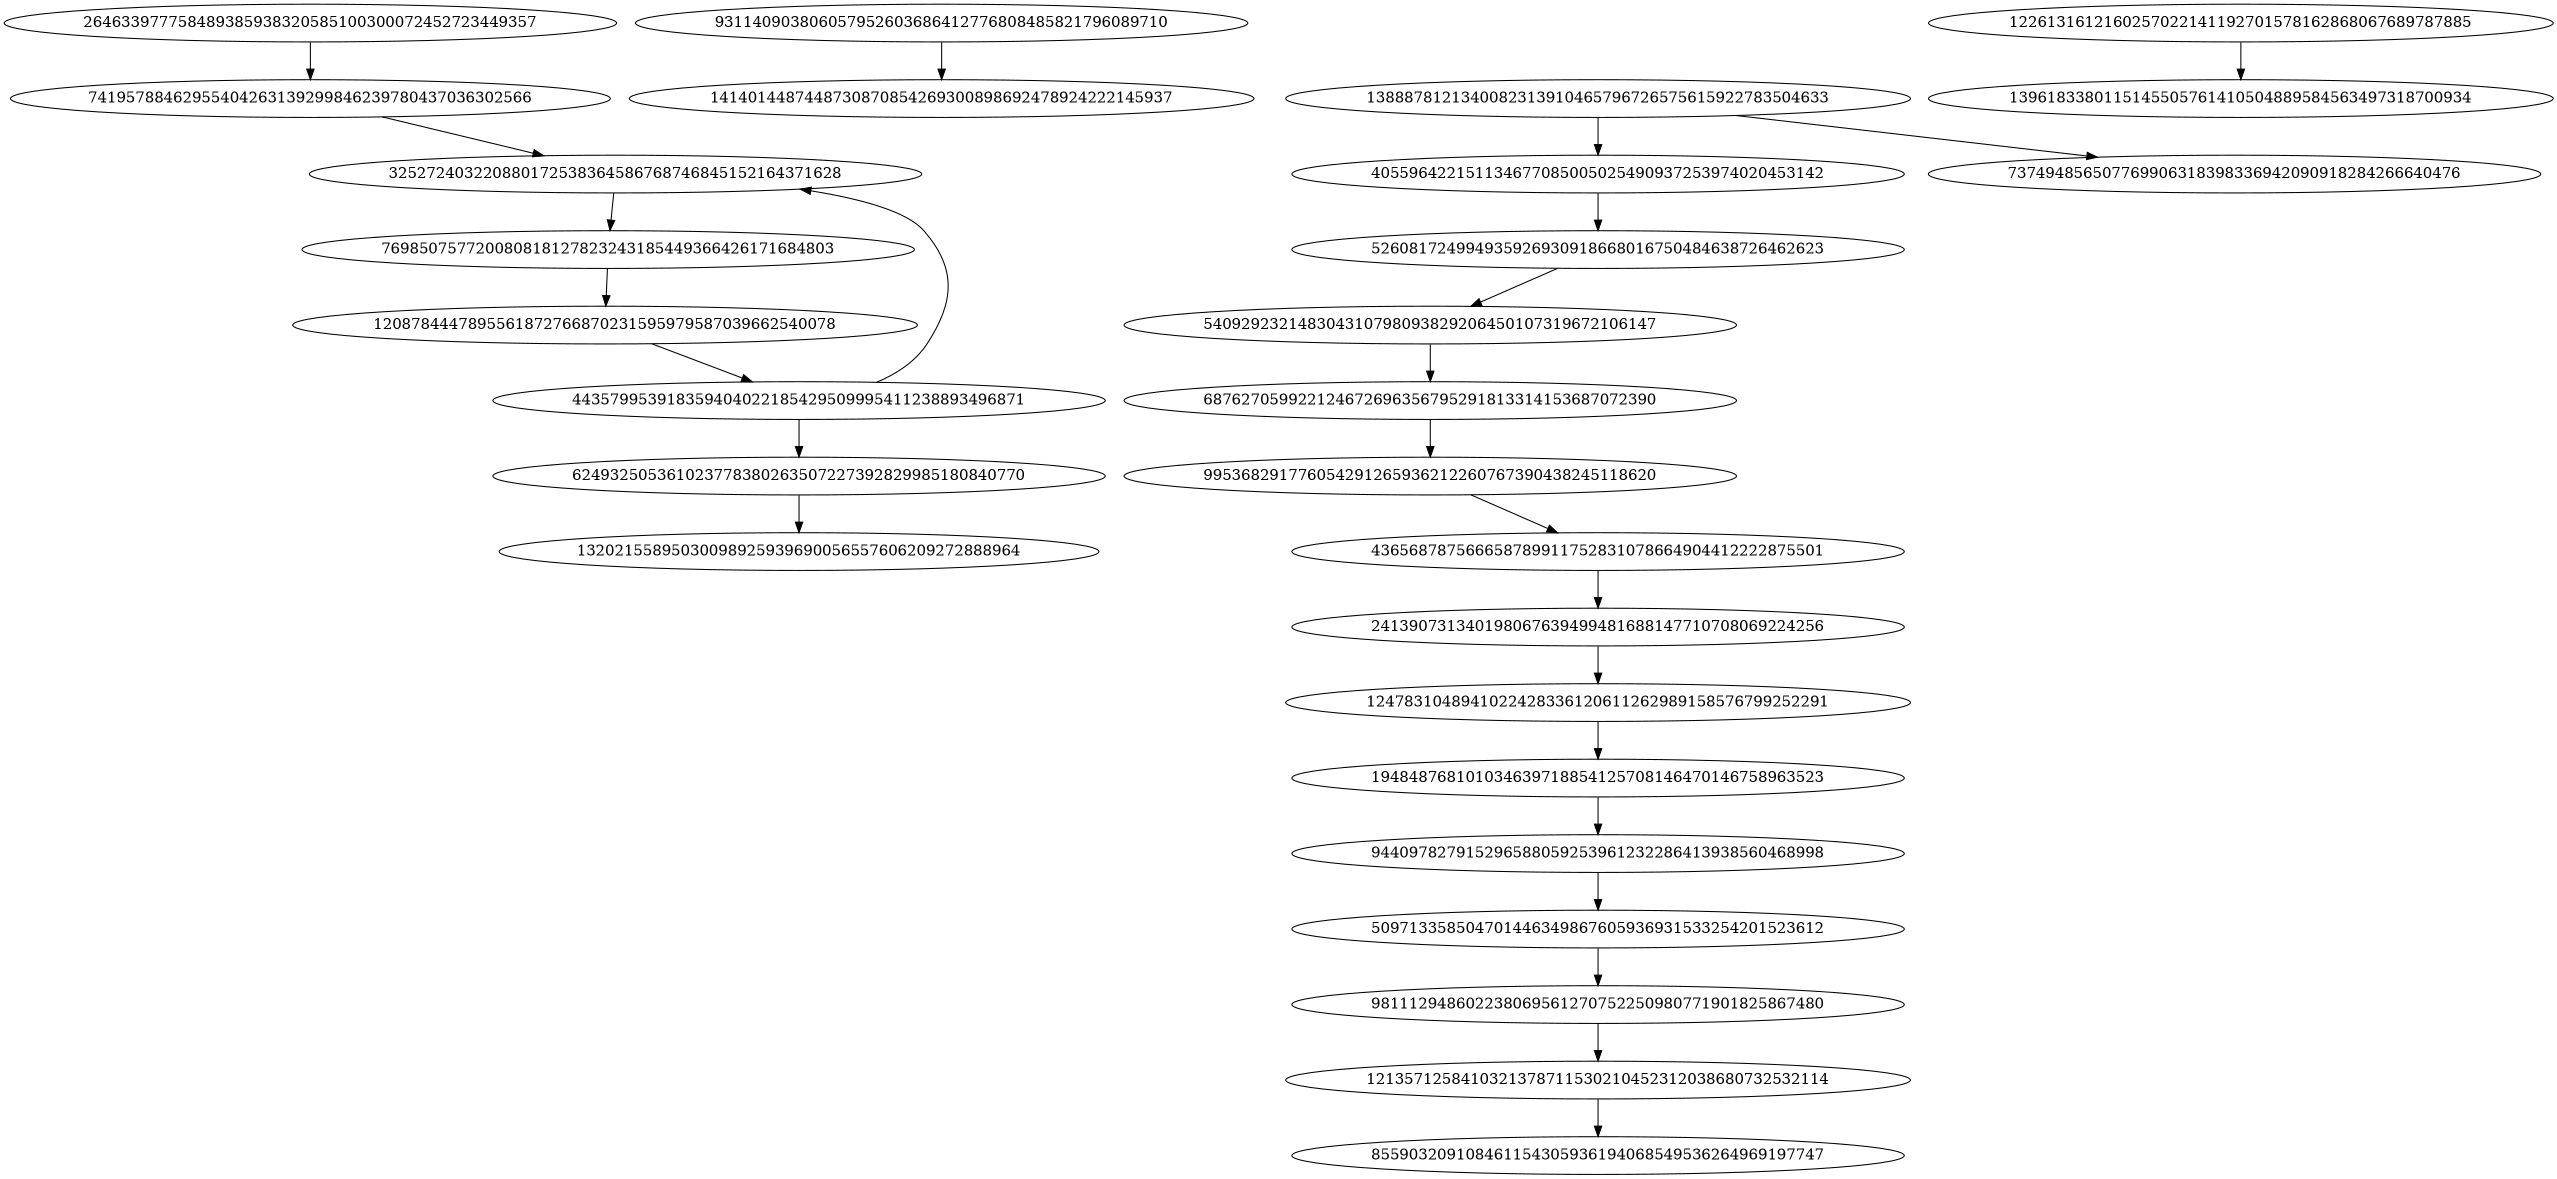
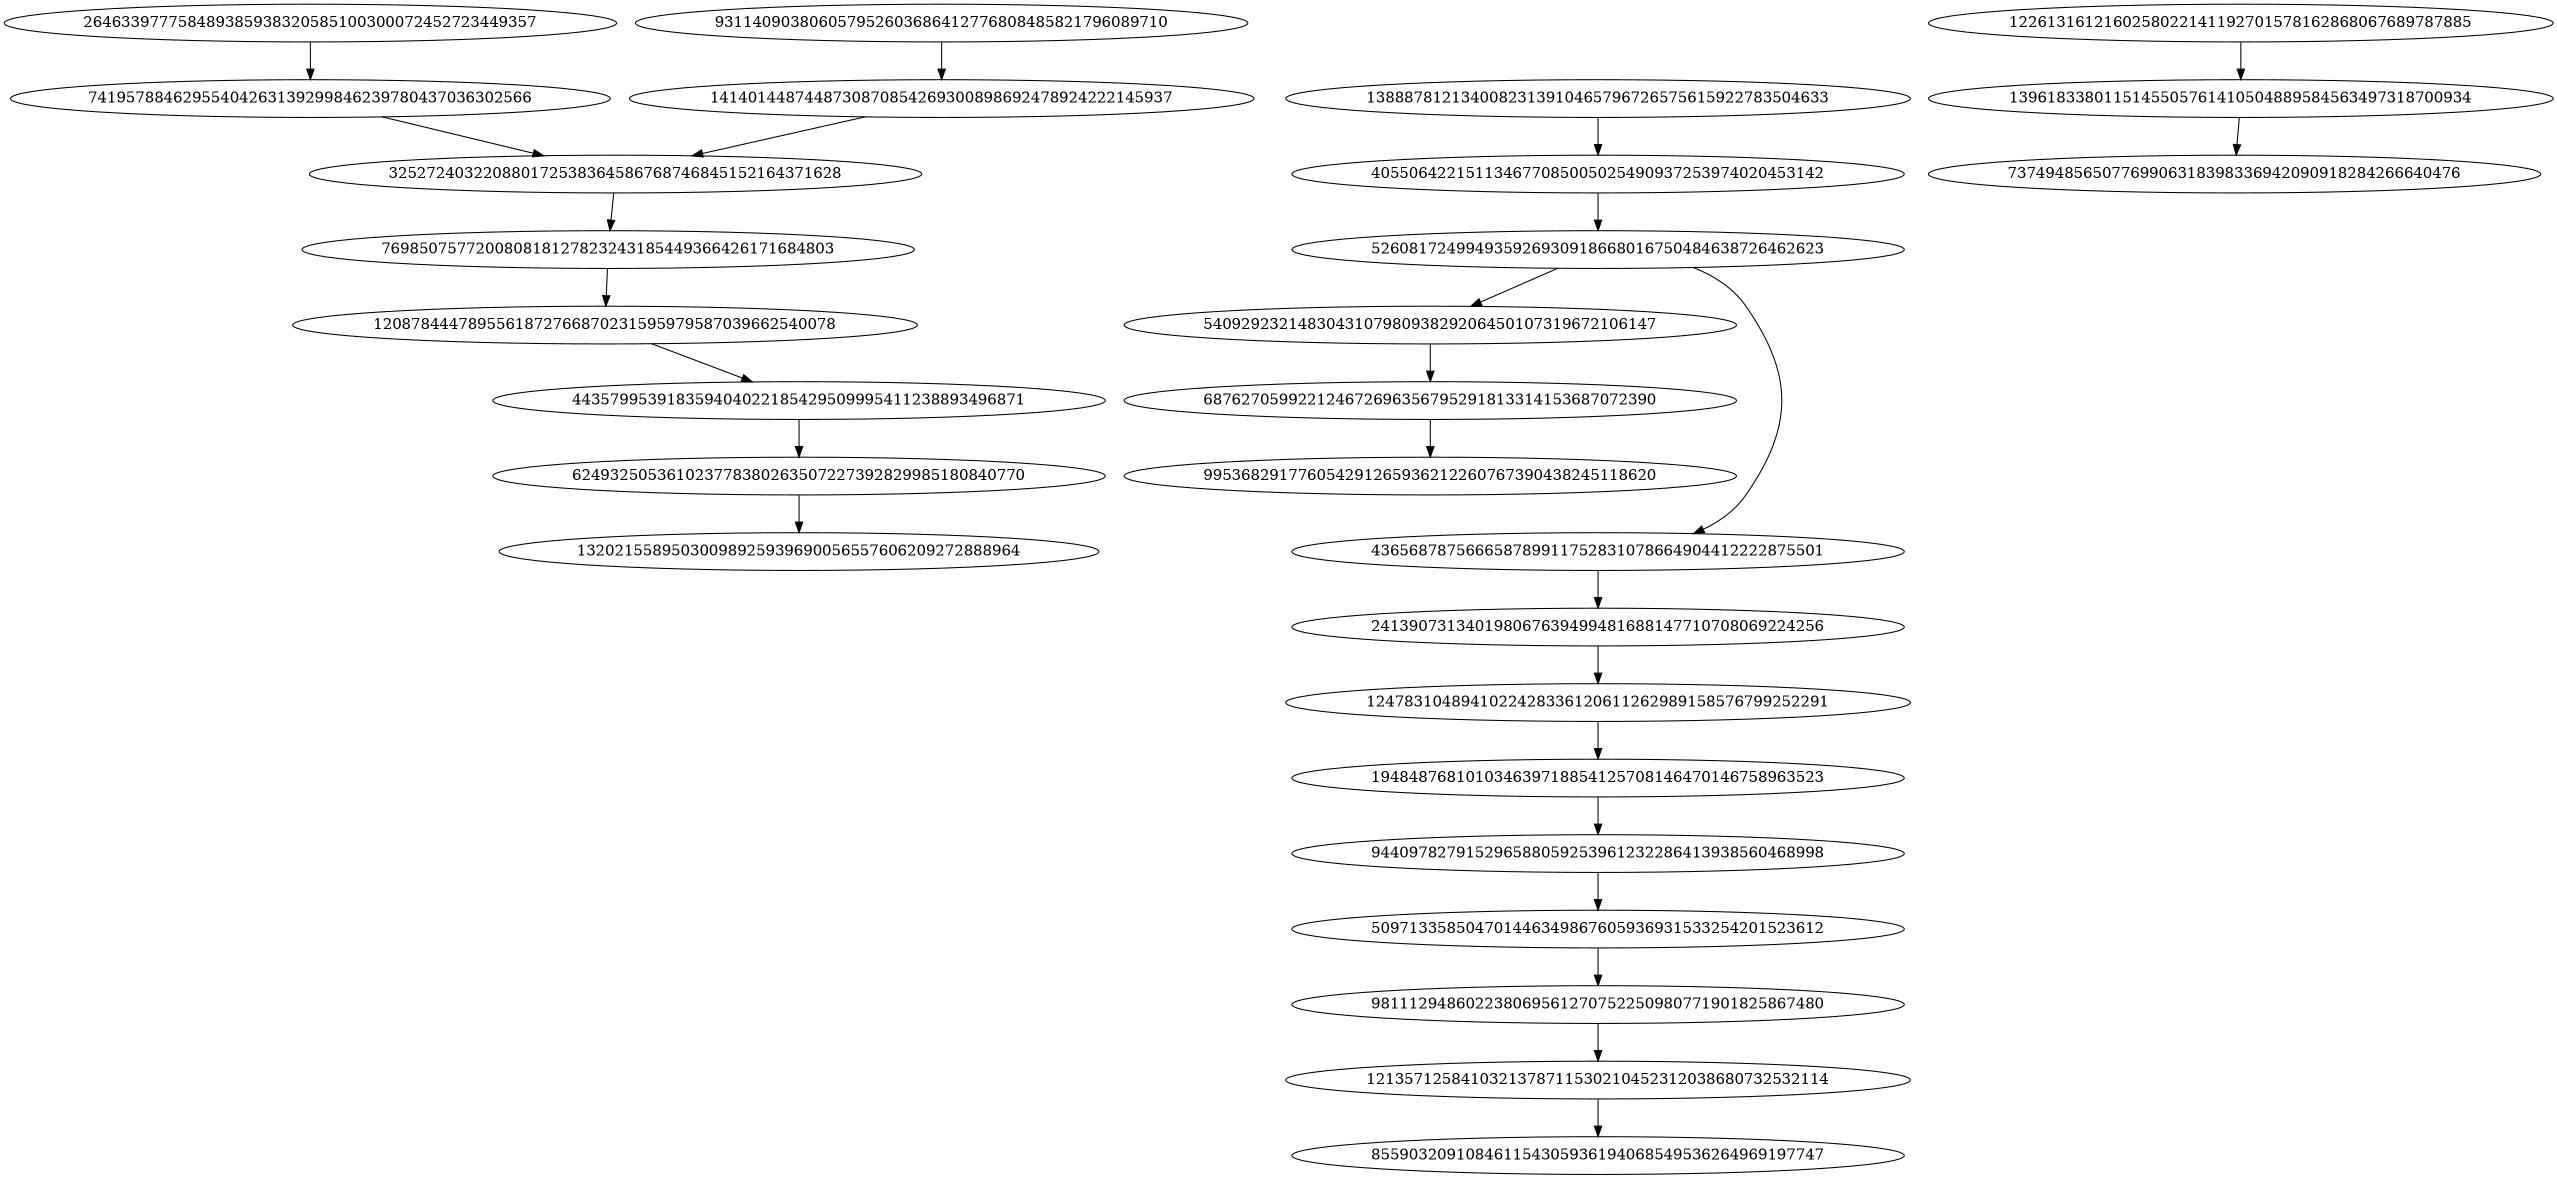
(2241, 23) -> (2241, 23)
(1912, 136) -> (2238, 131)
(1598, 174) -> (1598, 174)
(942, 259) -> (784, 135)
(1509, 512) -> (1781, 395)
